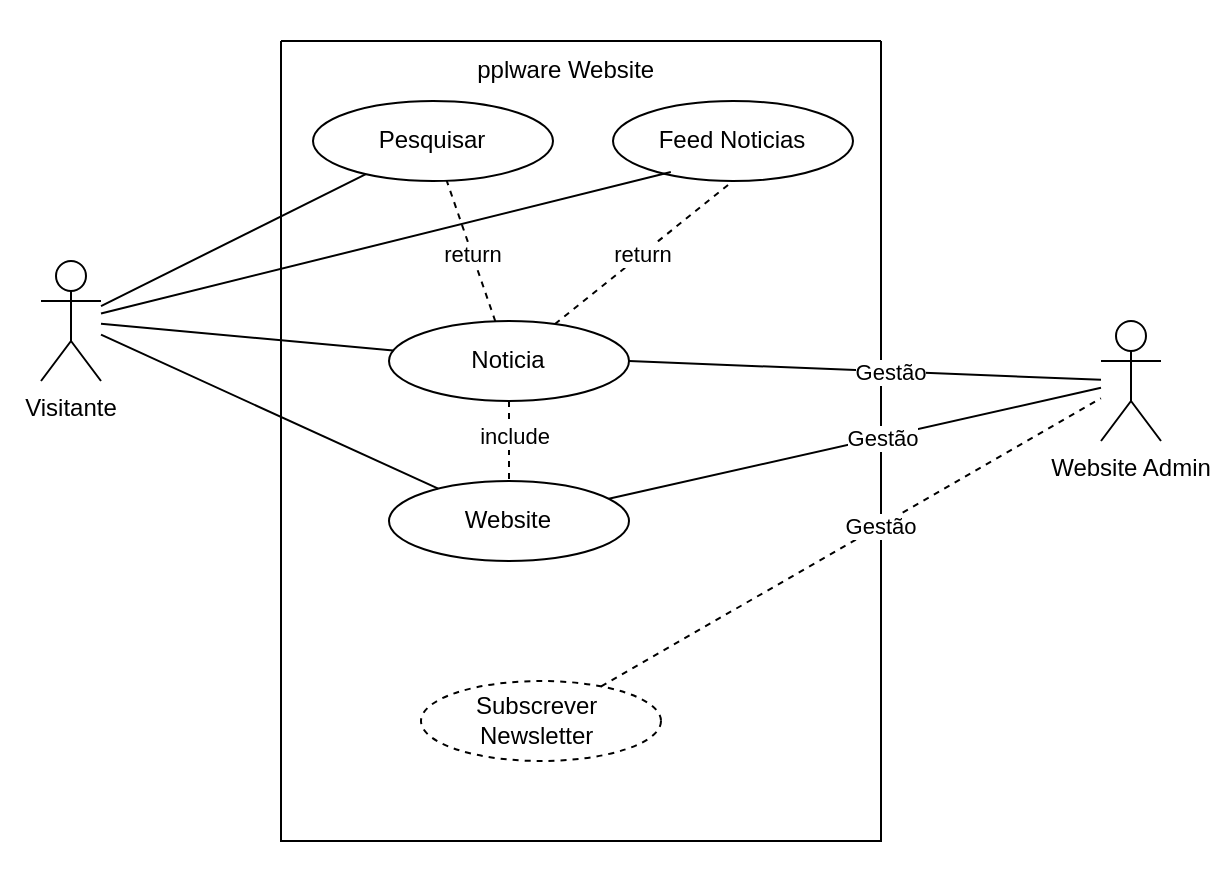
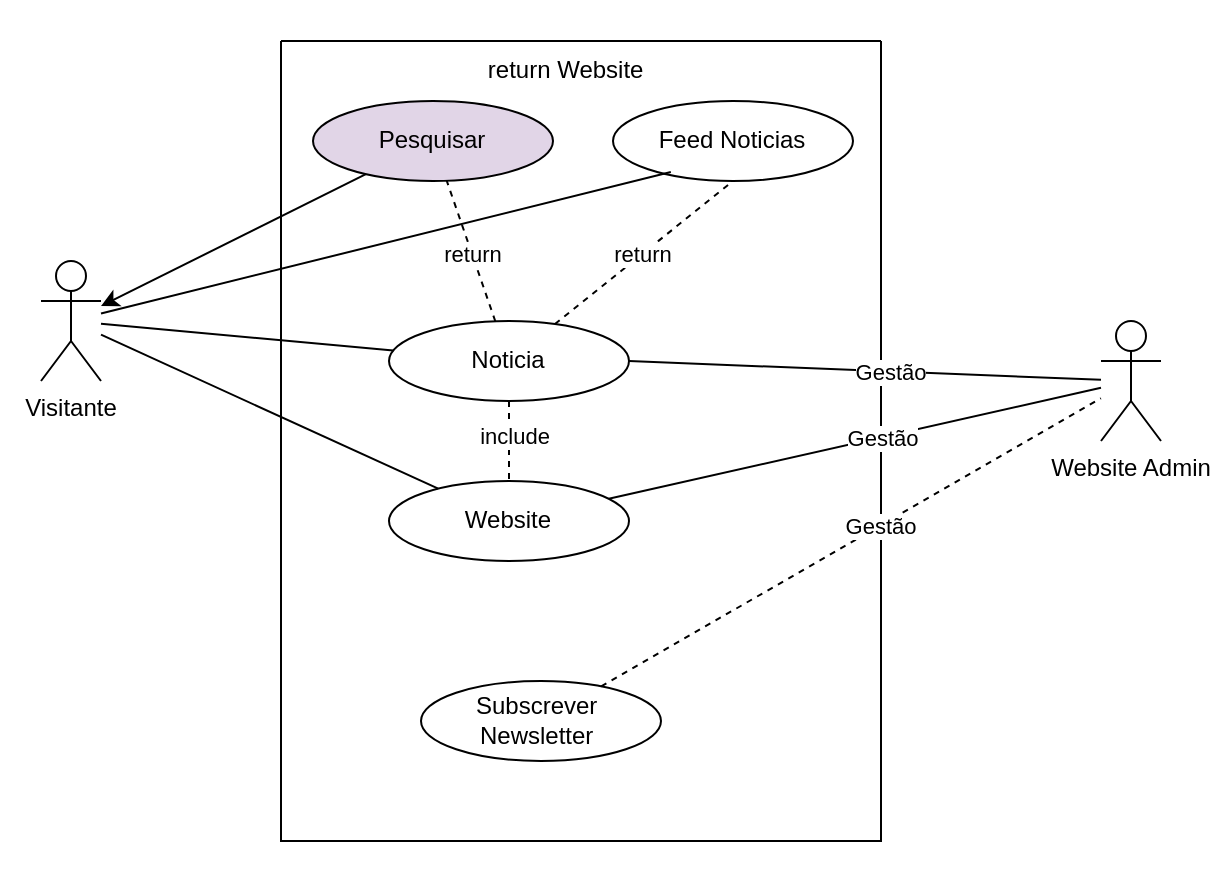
(570, 71) -> (570, 71)
(433, 141) -> (433, 141)
(108, 303) -> (114, 300)
(541, 721) -> (541, 721)
